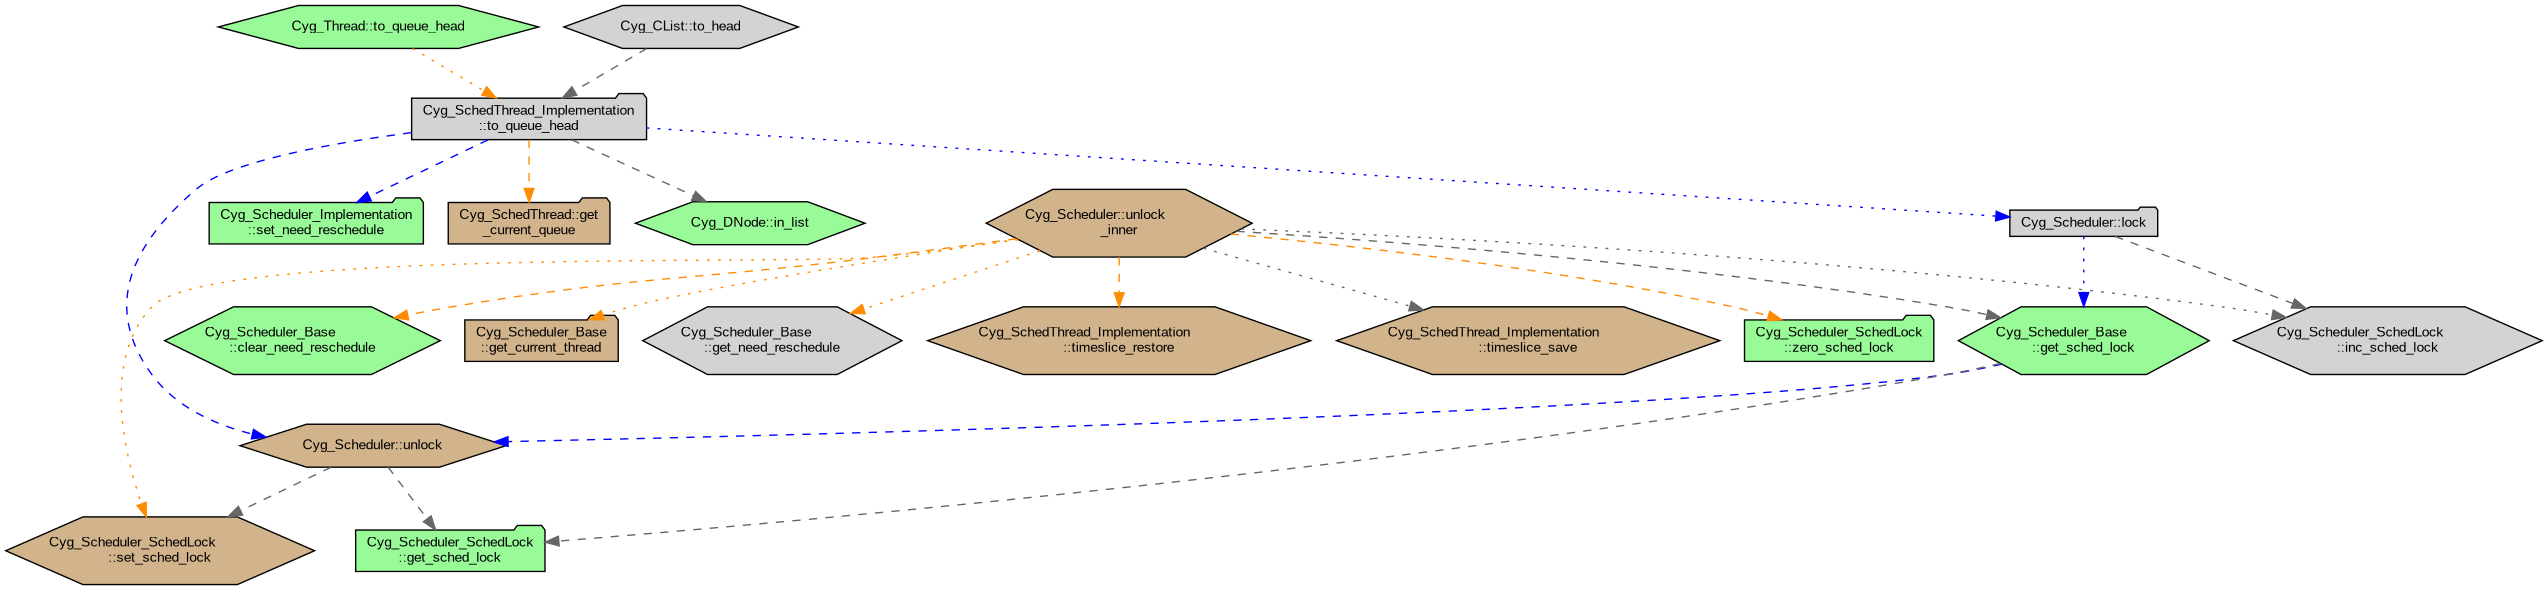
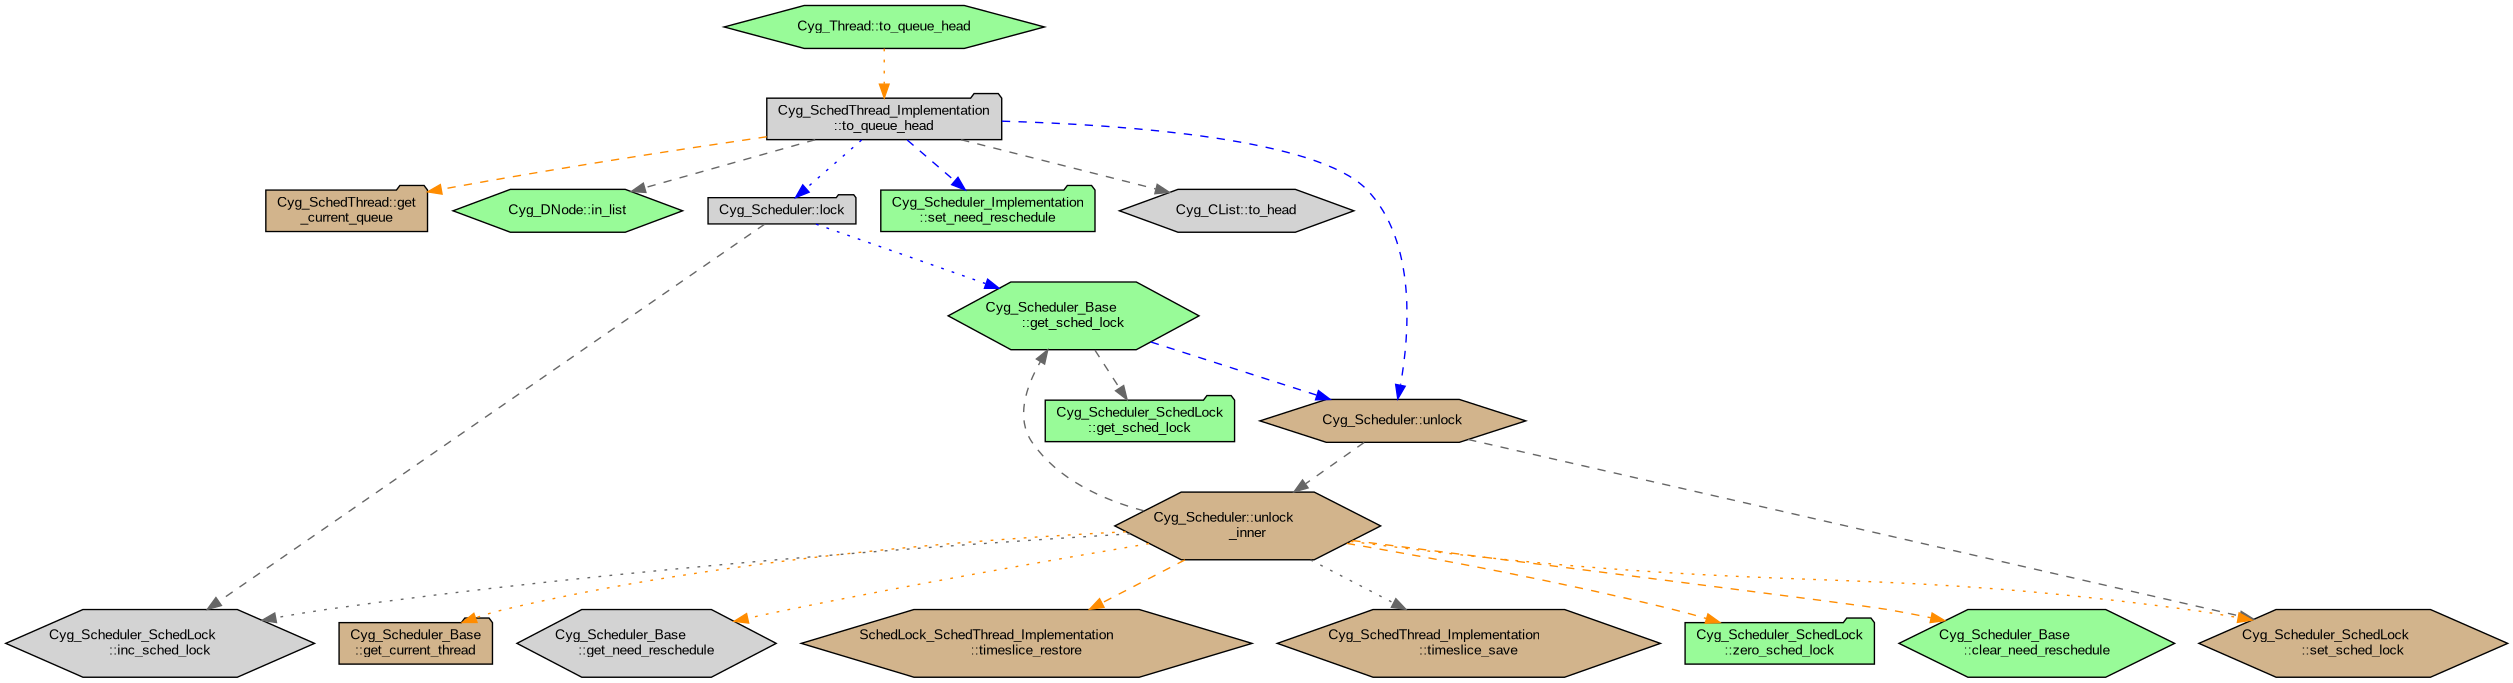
(611, 70) -> (1058, 164)
(1119, 341) -> (1027, 643)
(408, 493) -> (1335, 463)
